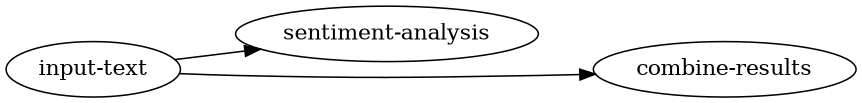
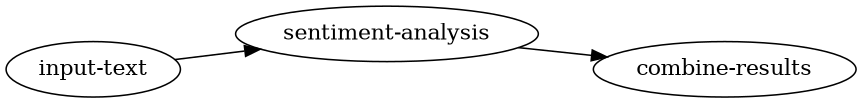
(380, 77) -> (555, 51)
